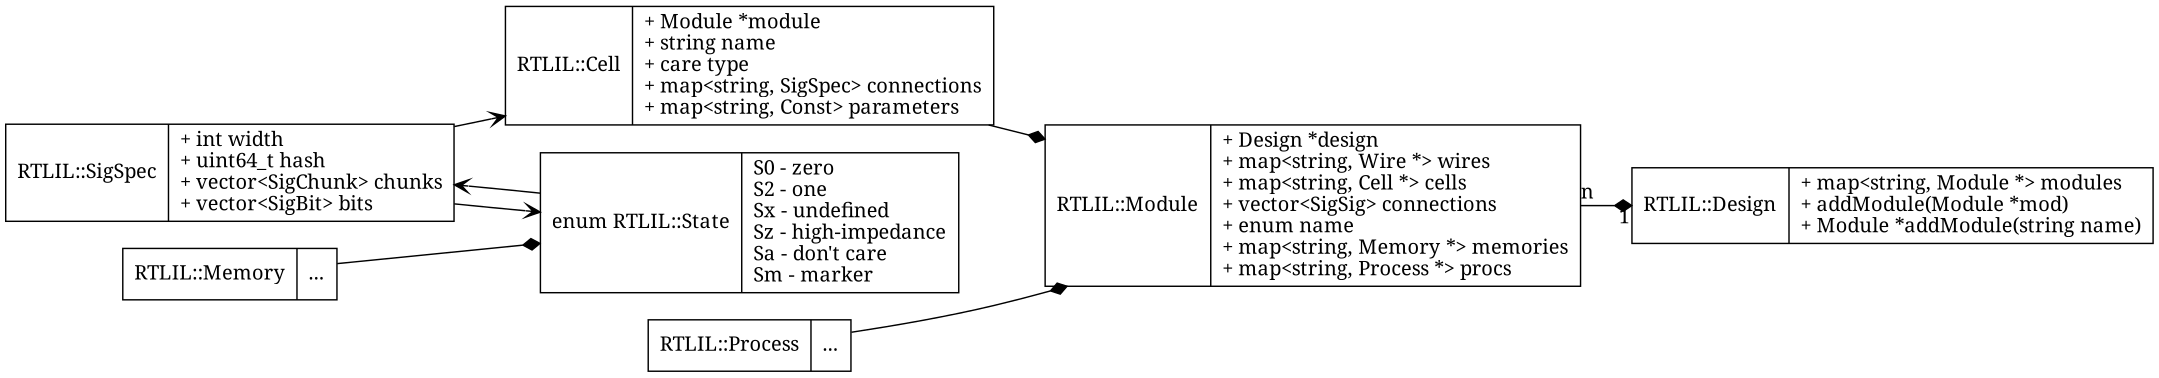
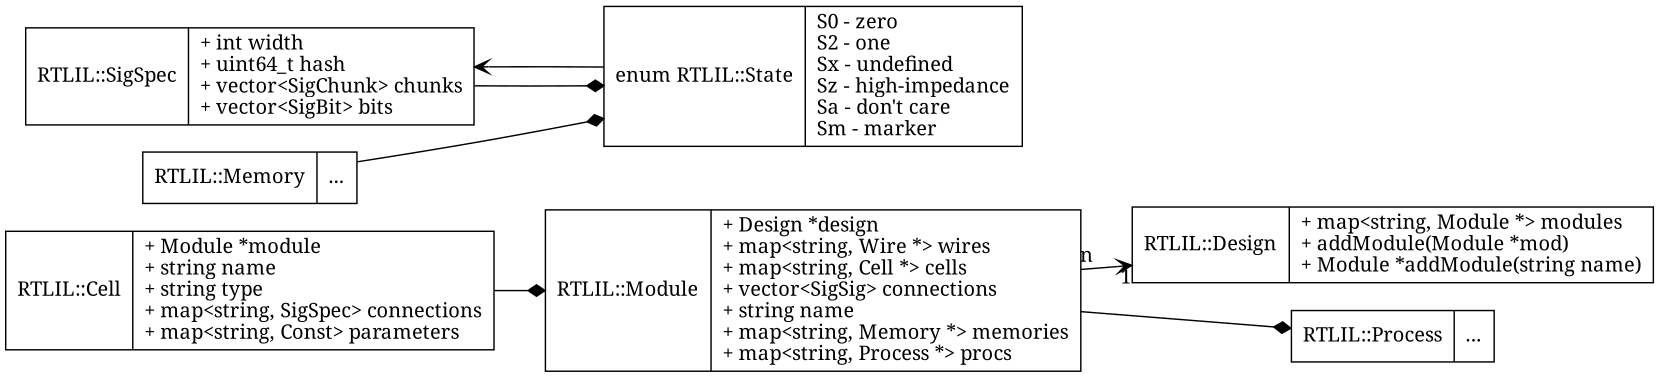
(697, 65) -> (204, 290)
(473, 123) -> none
(1597, 206) -> (1099, 268)
(490, 207) -> (530, 86)
(1289, 226) -> (789, 311)
(951, 315) -> (1177, 319)
